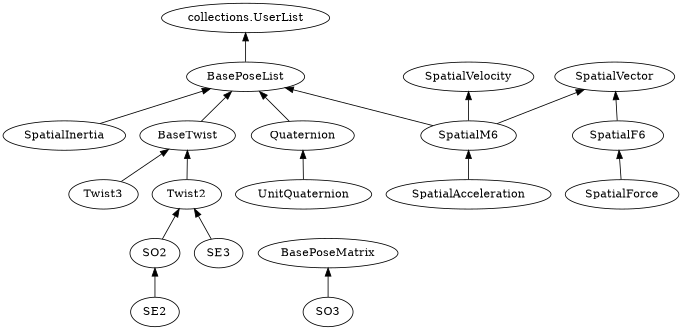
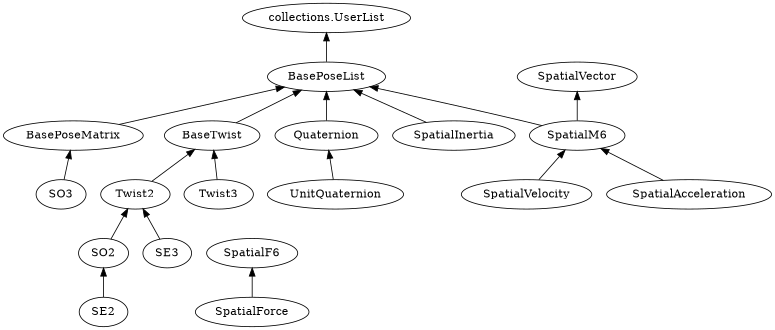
none -> (198, 107)
(469, 110) -> (549, 168)
(617, 110) -> none
